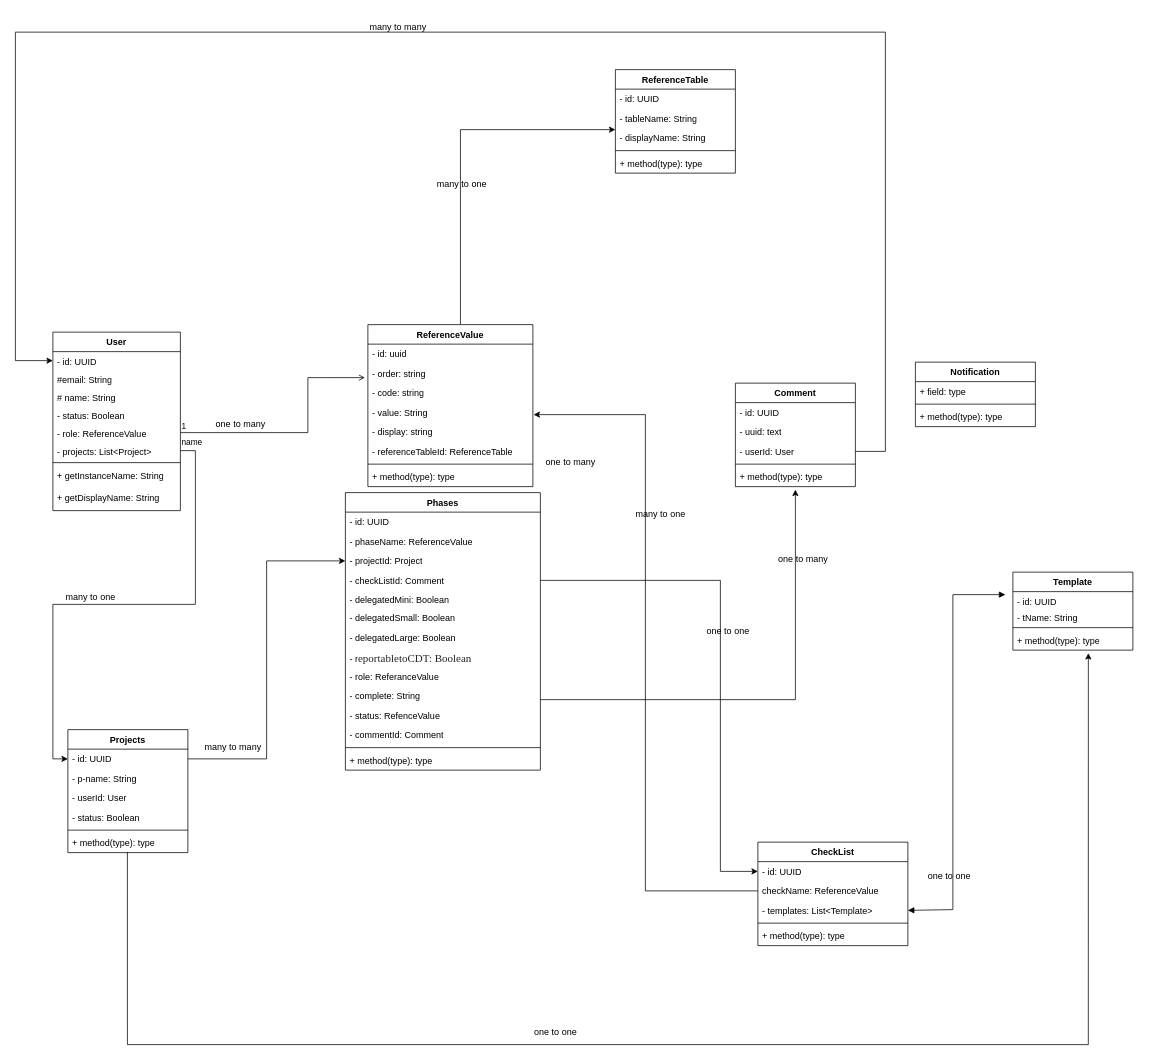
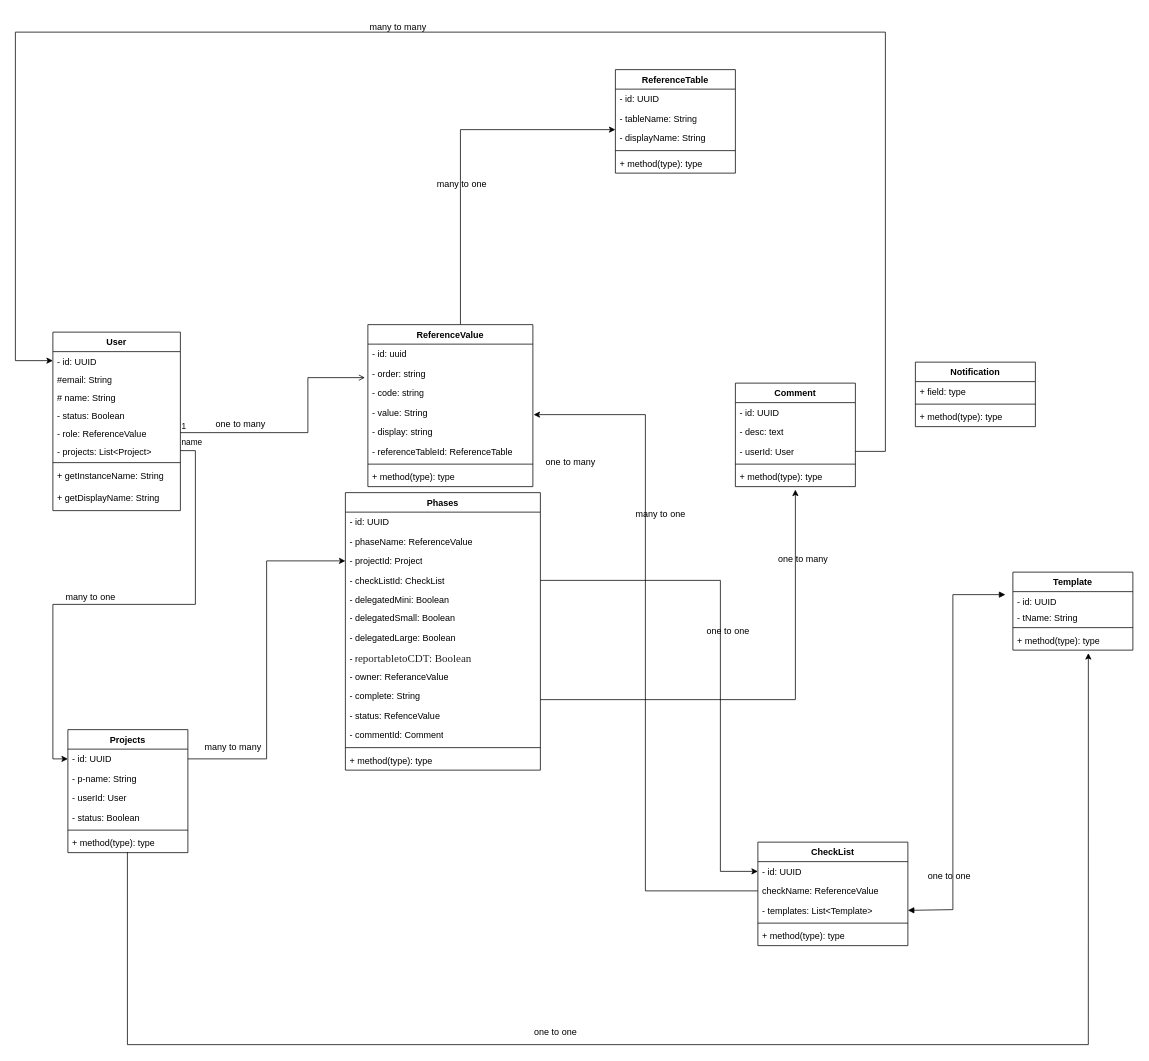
(765, 433) -> (767, 433)
(401, 581) -> (405, 581)
(399, 677) -> (403, 677)
